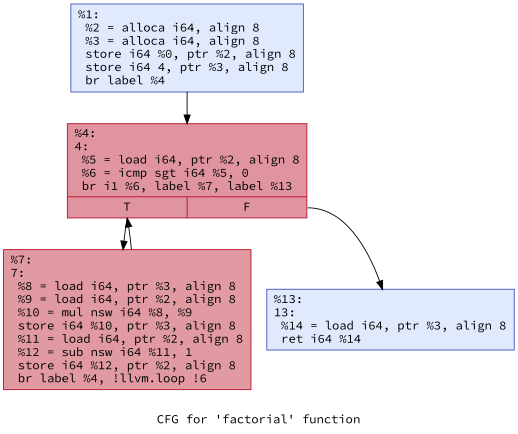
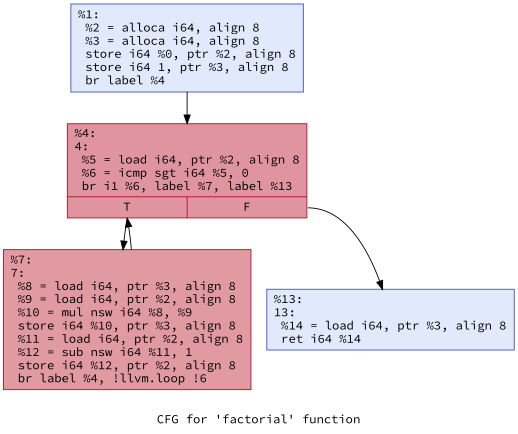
(184, 67) -> (184, 67)
